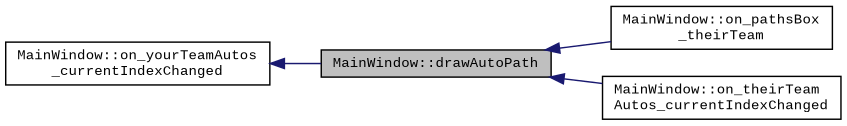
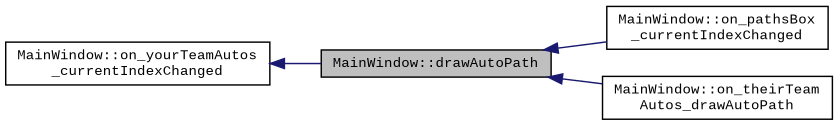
(722, 28) -> (717, 28)
(722, 98) -> (717, 98)
